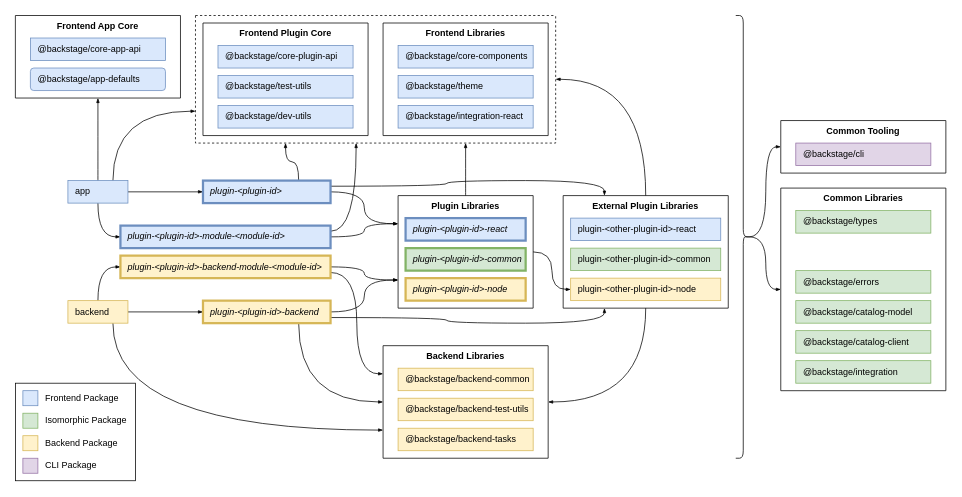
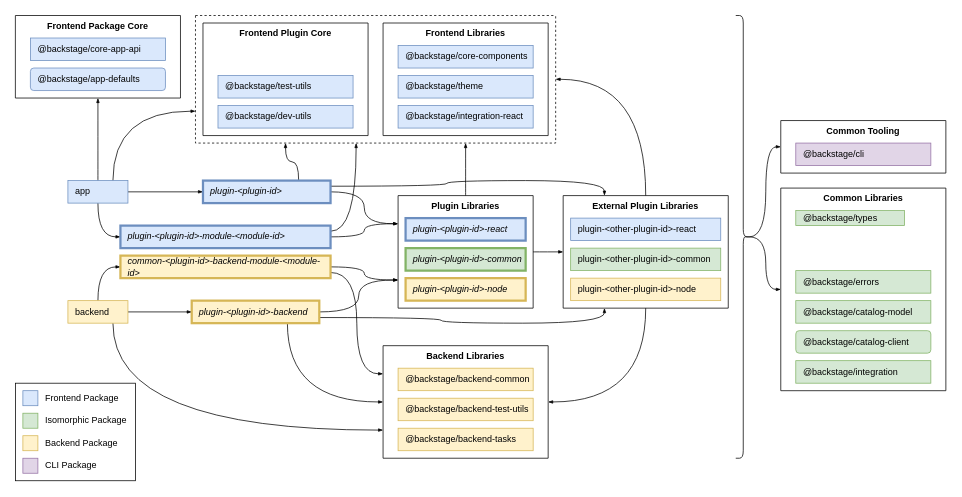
(98, 26) -> (98, 26)
(285, 57) -> none
(863, 222) -> (850, 218)
(229, 267) -> (229, 267)
(552, 273) -> (543, 252)
(267, 312) -> (255, 312)
(863, 342) -> (863, 342)
